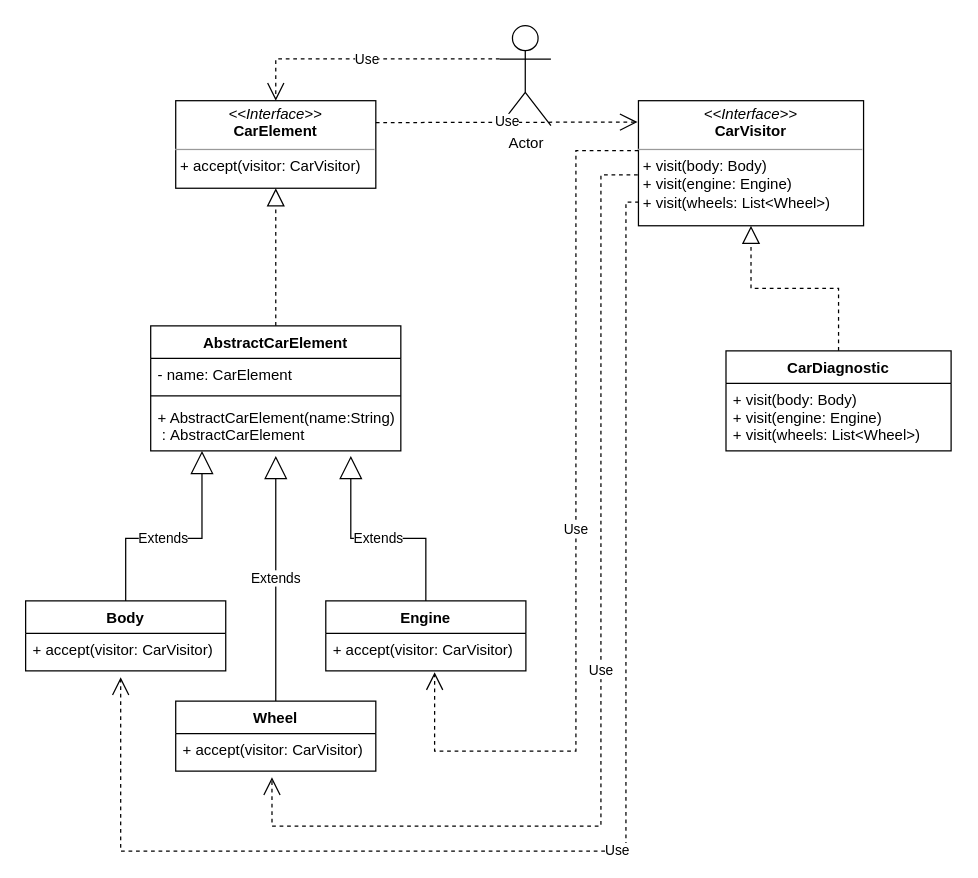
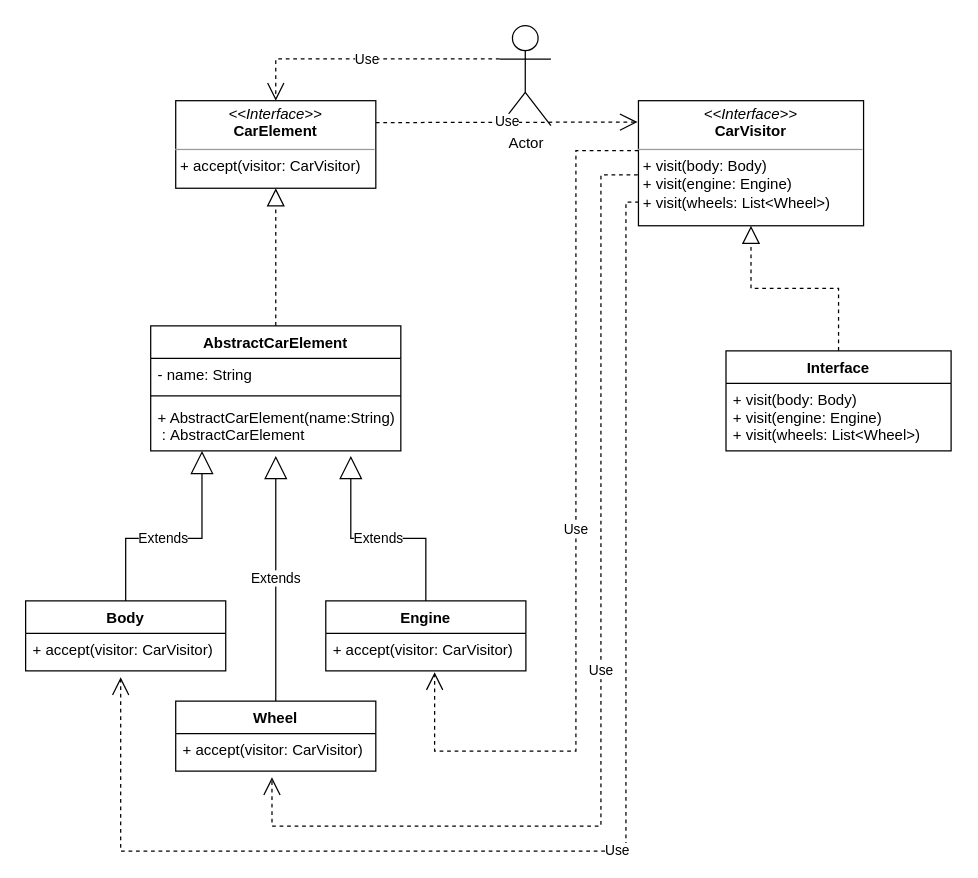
(838, 368) -> (838, 368)
(225, 375) -> (209, 375)
